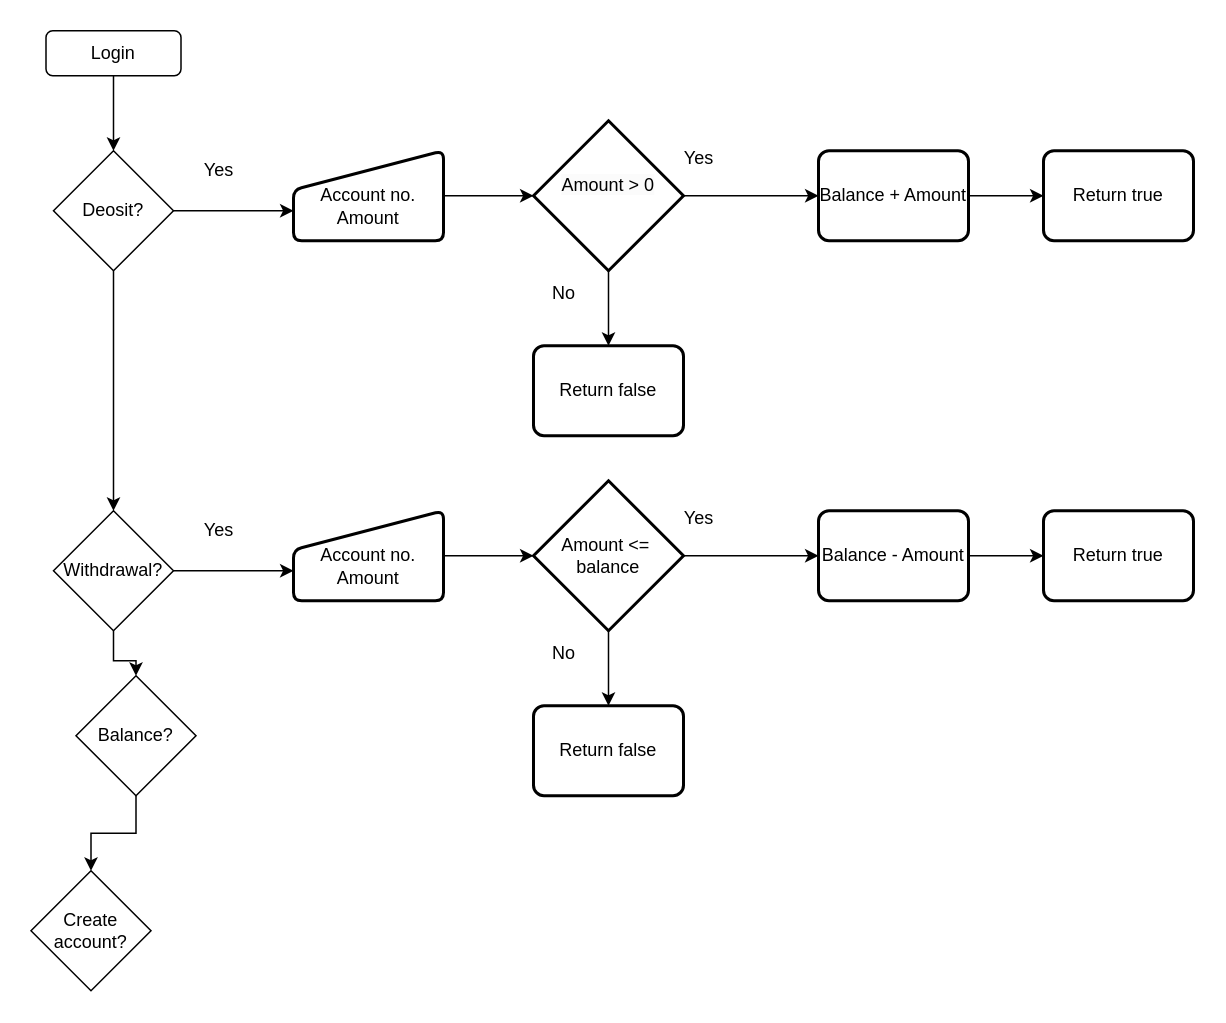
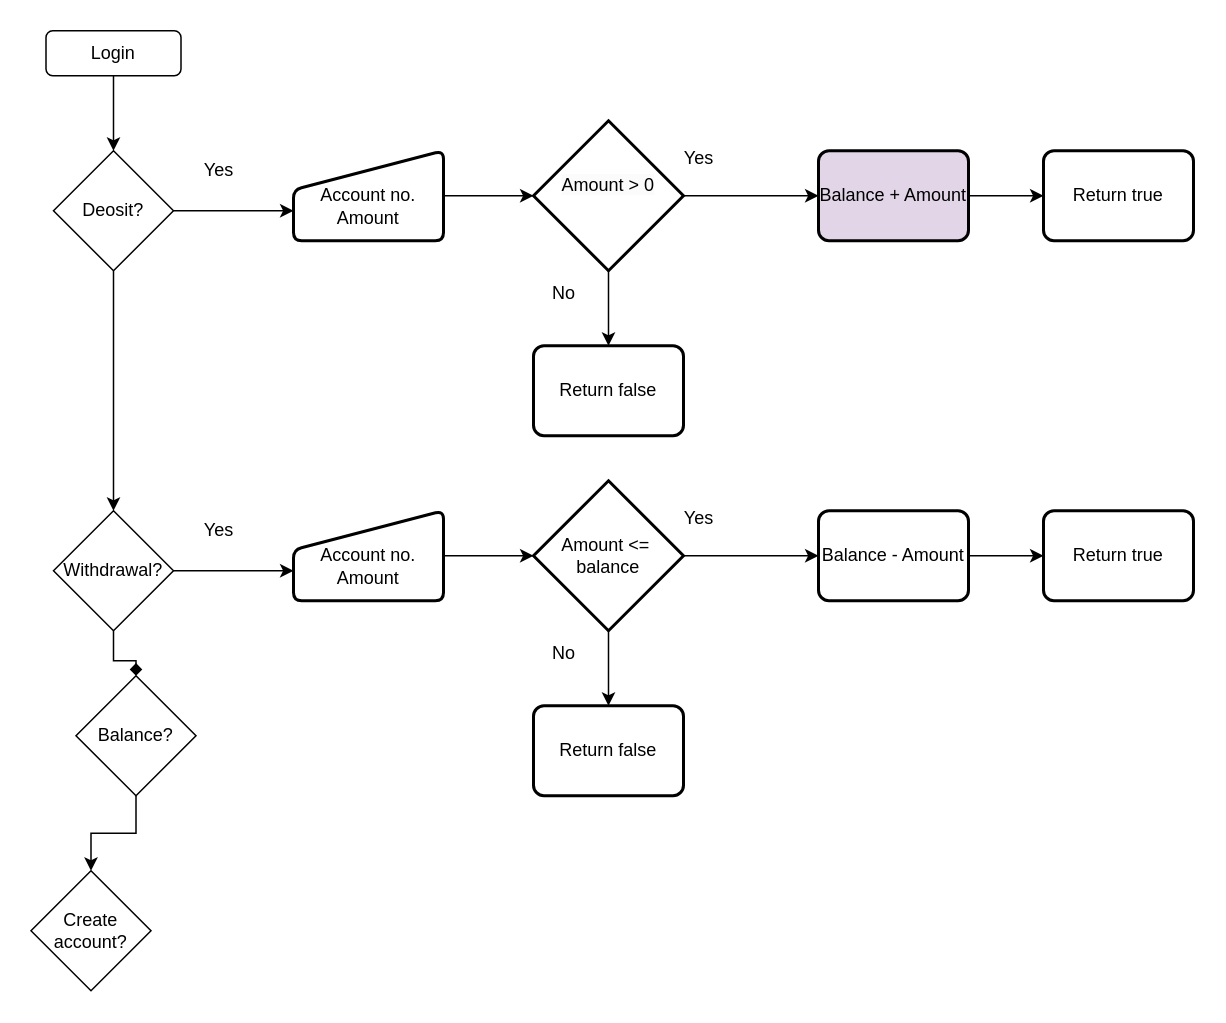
(893, 196) -> (893, 196)
(133, 661) -> (133, 661)
